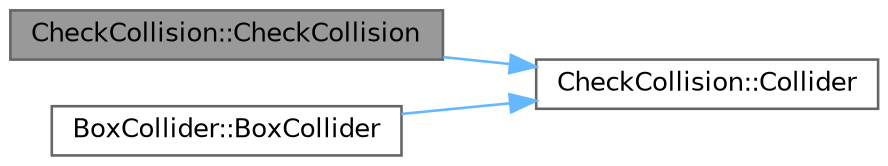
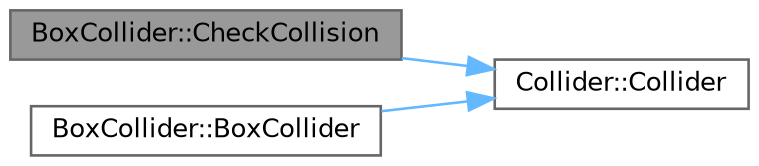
(227, 35) -> (206, 35)
(707, 84) -> (622, 84)
